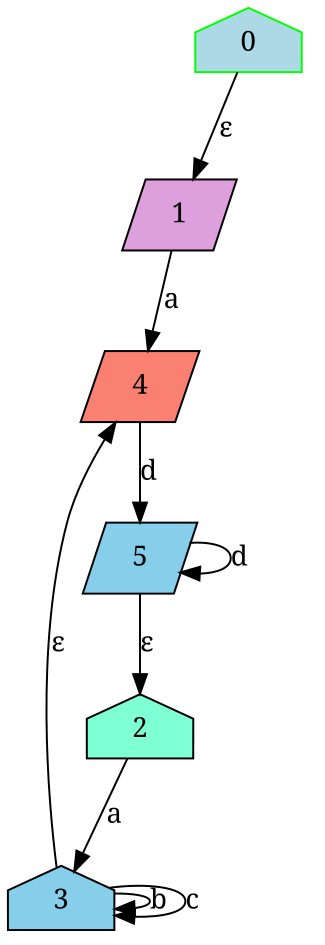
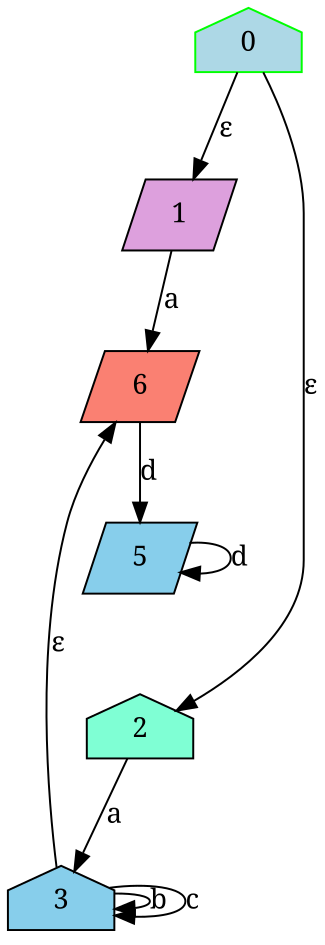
(140, 387) -> (140, 387)
(140, 634) -> (304, 406)
